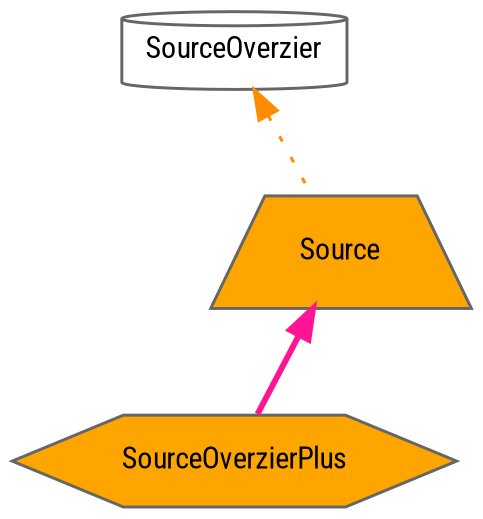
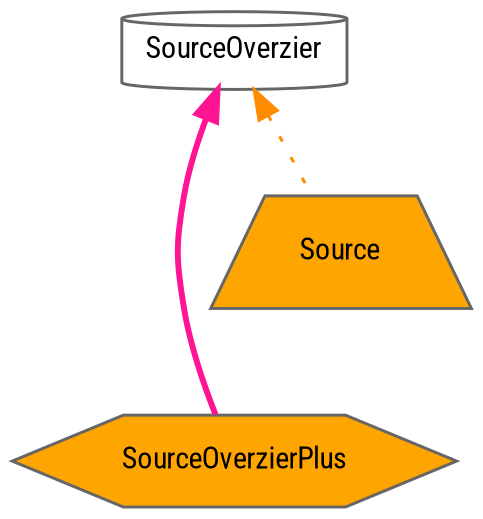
(278, 375) -> (179, 267)
